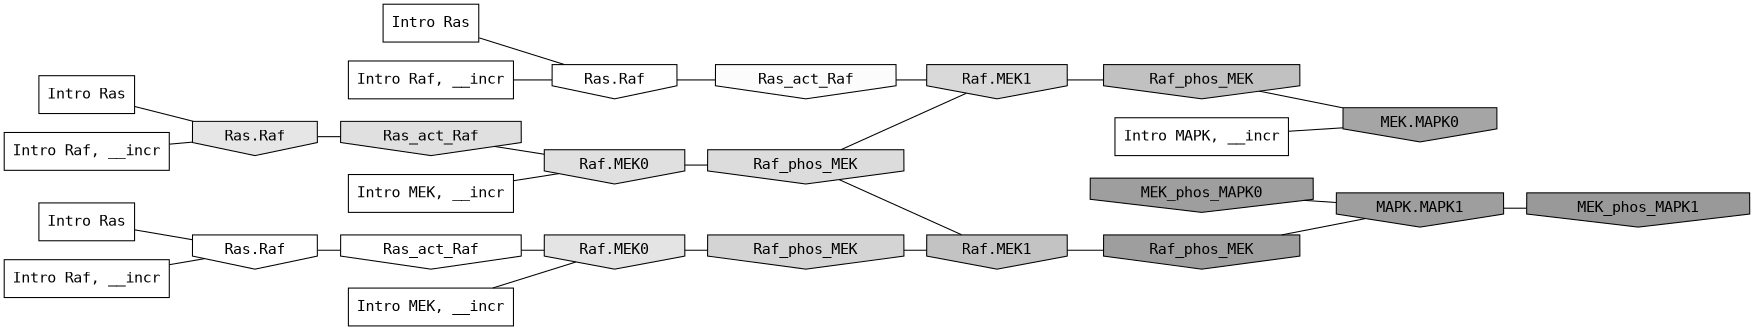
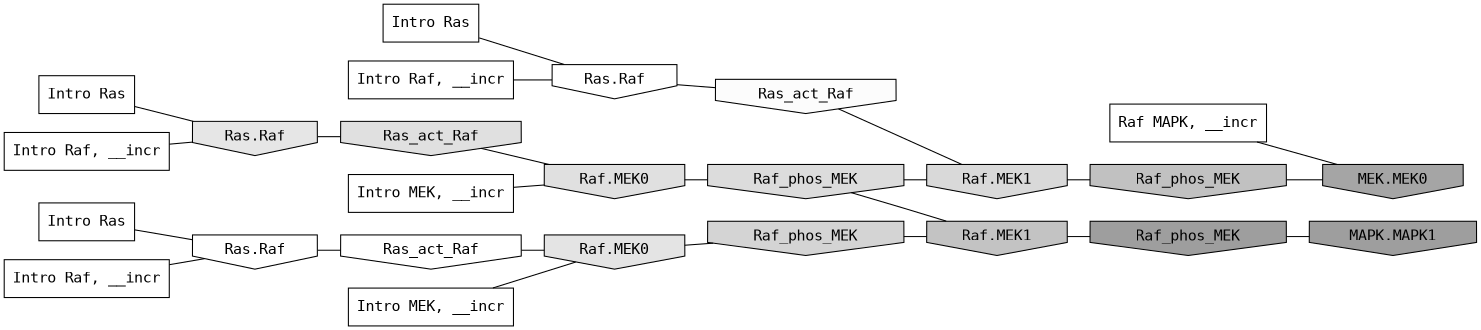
(1420, 123) -> (1393, 180)
(1202, 137) -> (1188, 123)
(1202, 193) -> none
(1638, 208) -> none
